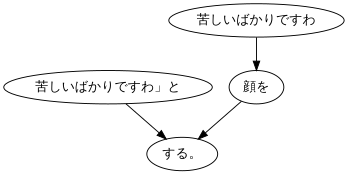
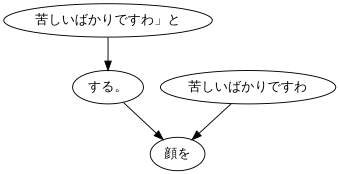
(223, 117) -> (140, 118)
